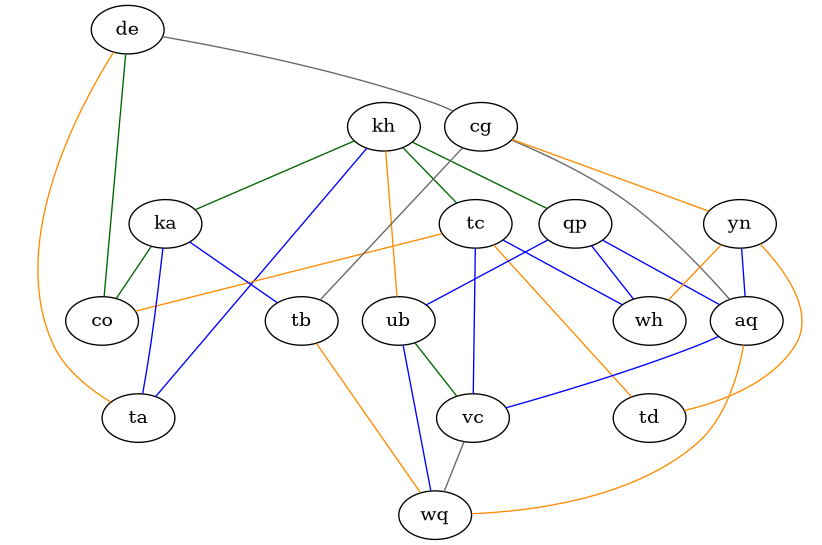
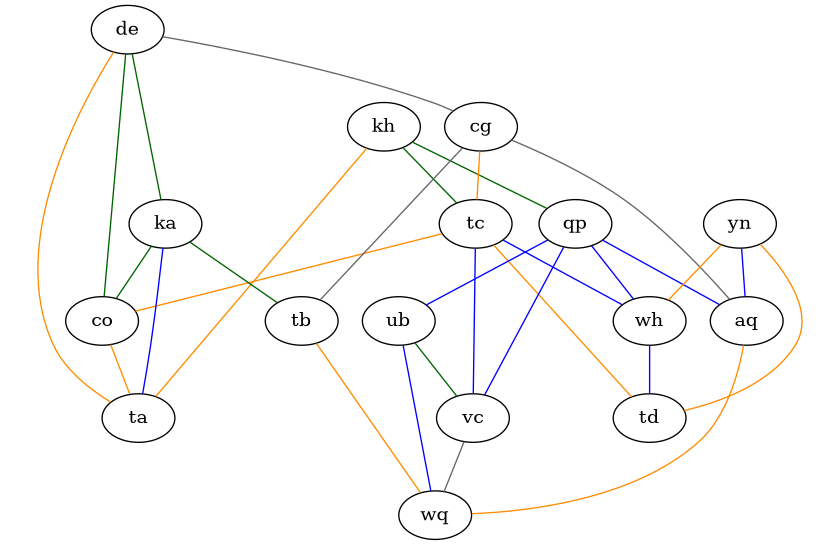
(275, 175) -> (147, 127)
(610, 175) -> (478, 184)
(390, 209) -> none
(266, 266) -> (266, 266)
(233, 272) -> (233, 272)
none -> (120, 369)
none -> (650, 370)
(624, 372) -> (524, 321)
